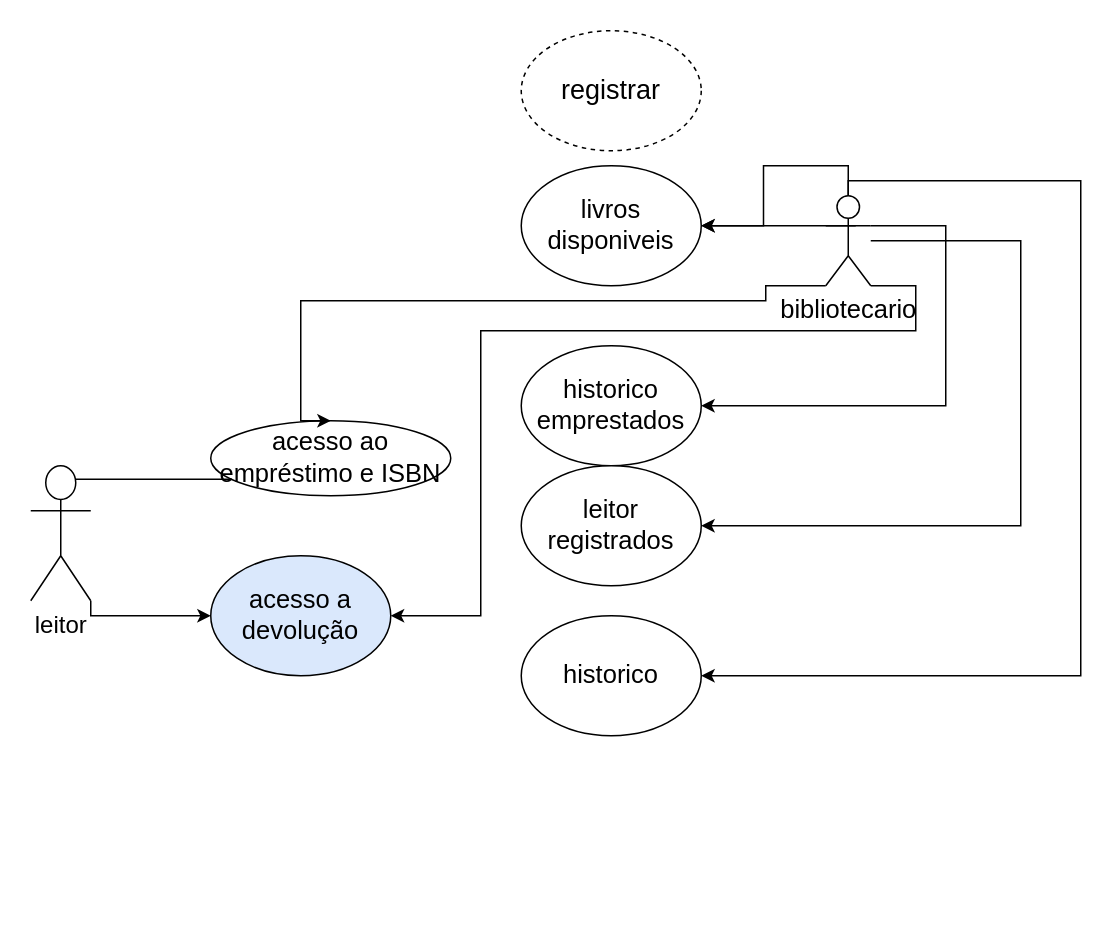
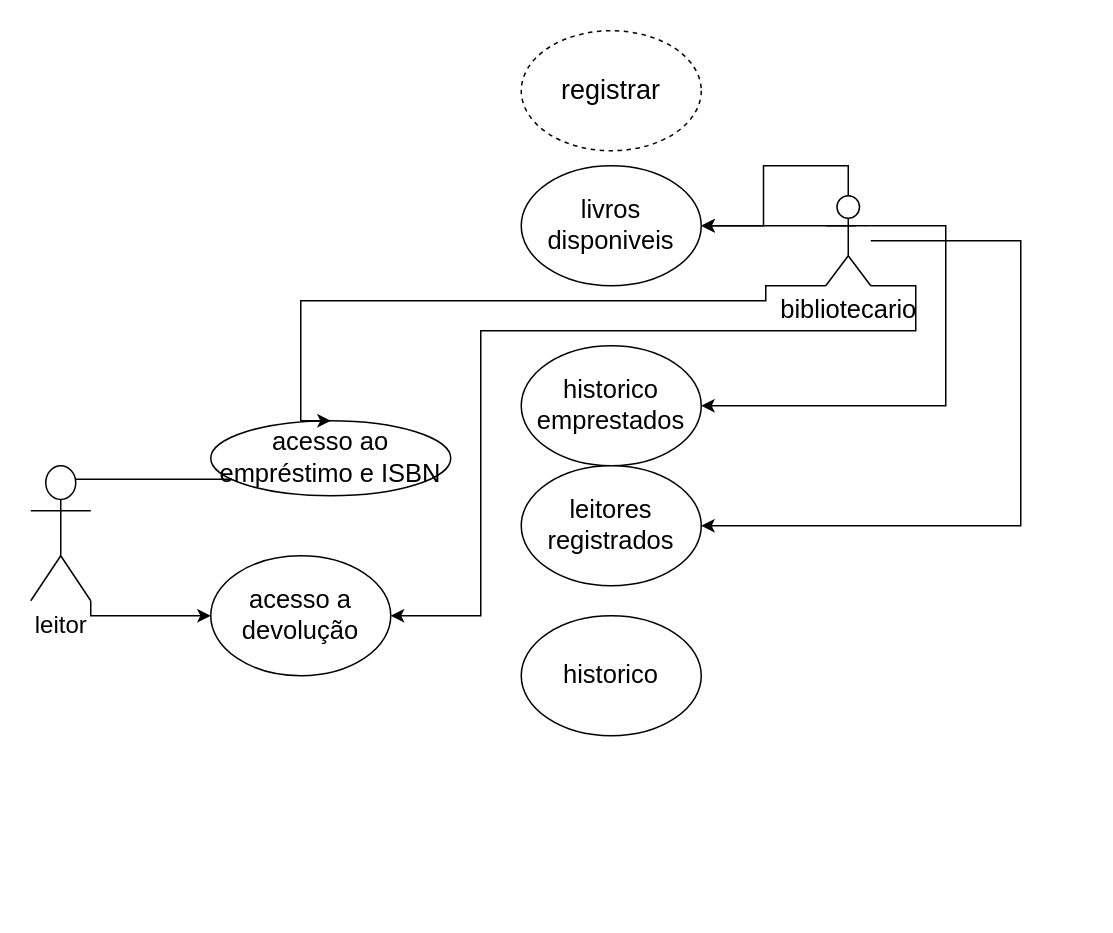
(1081, 498) -> none
(611, 526) -> (611, 526)
(301, 616) -> (301, 616)
